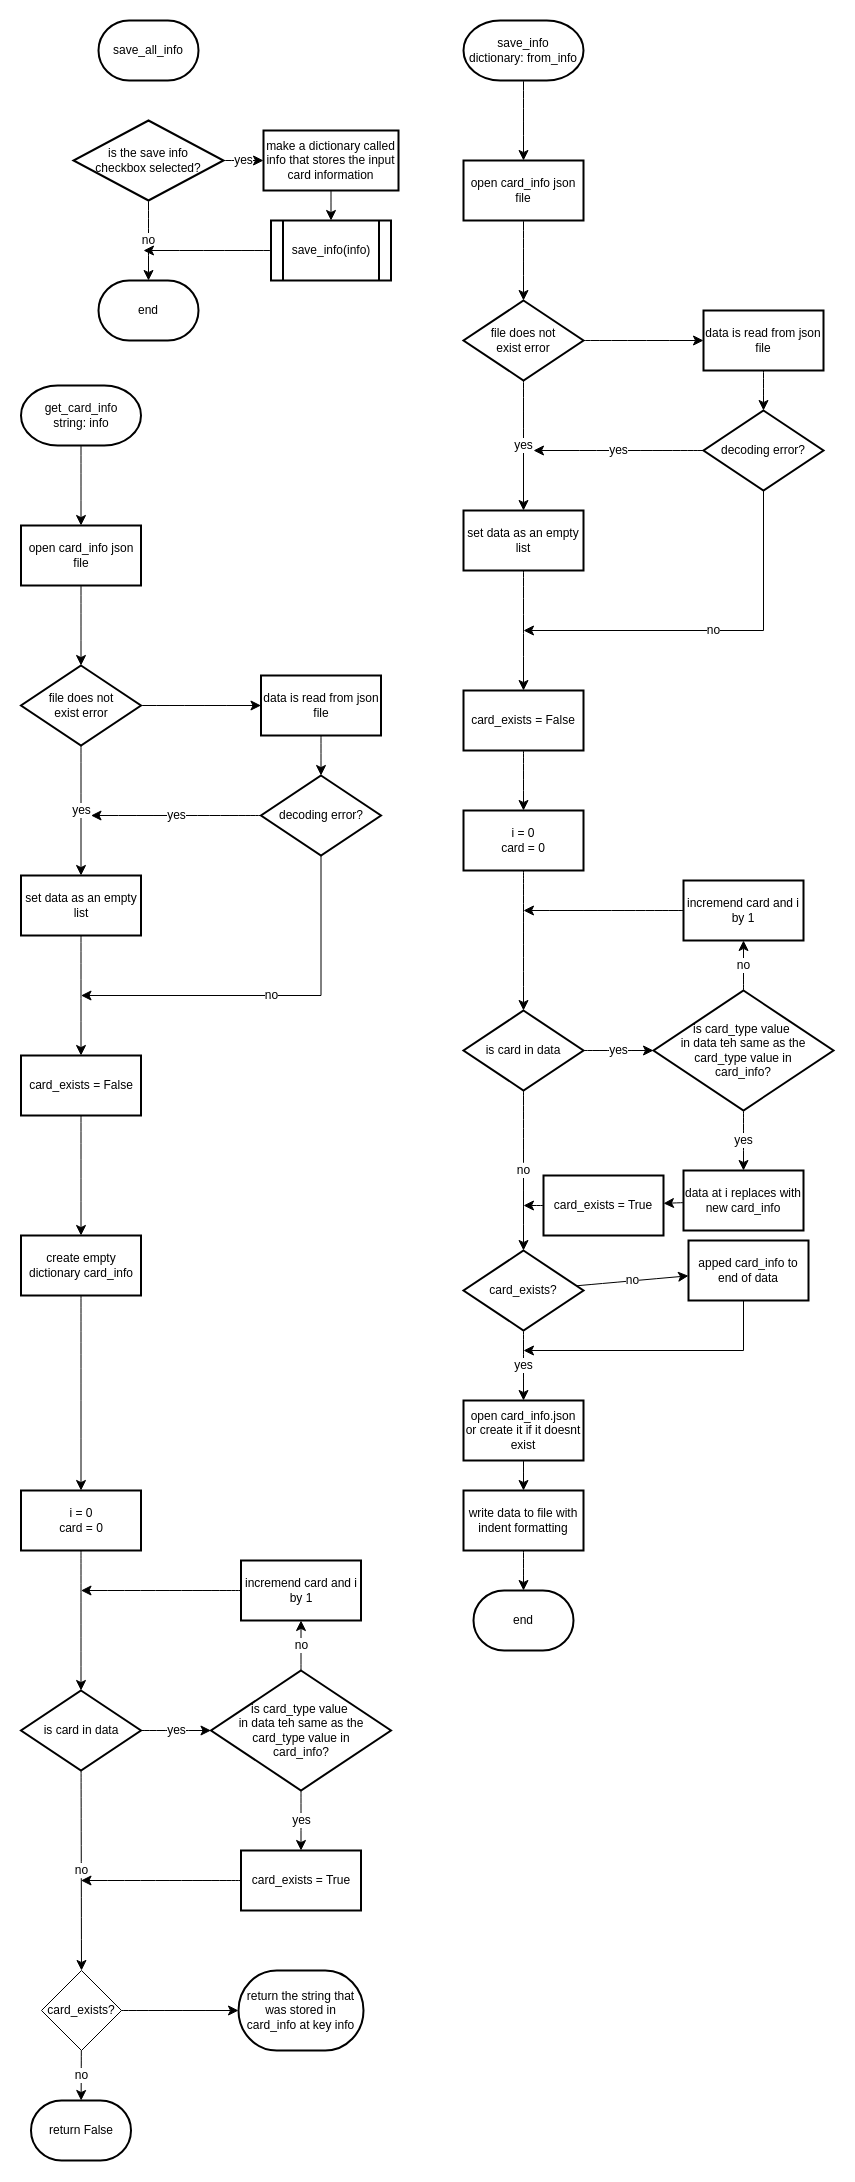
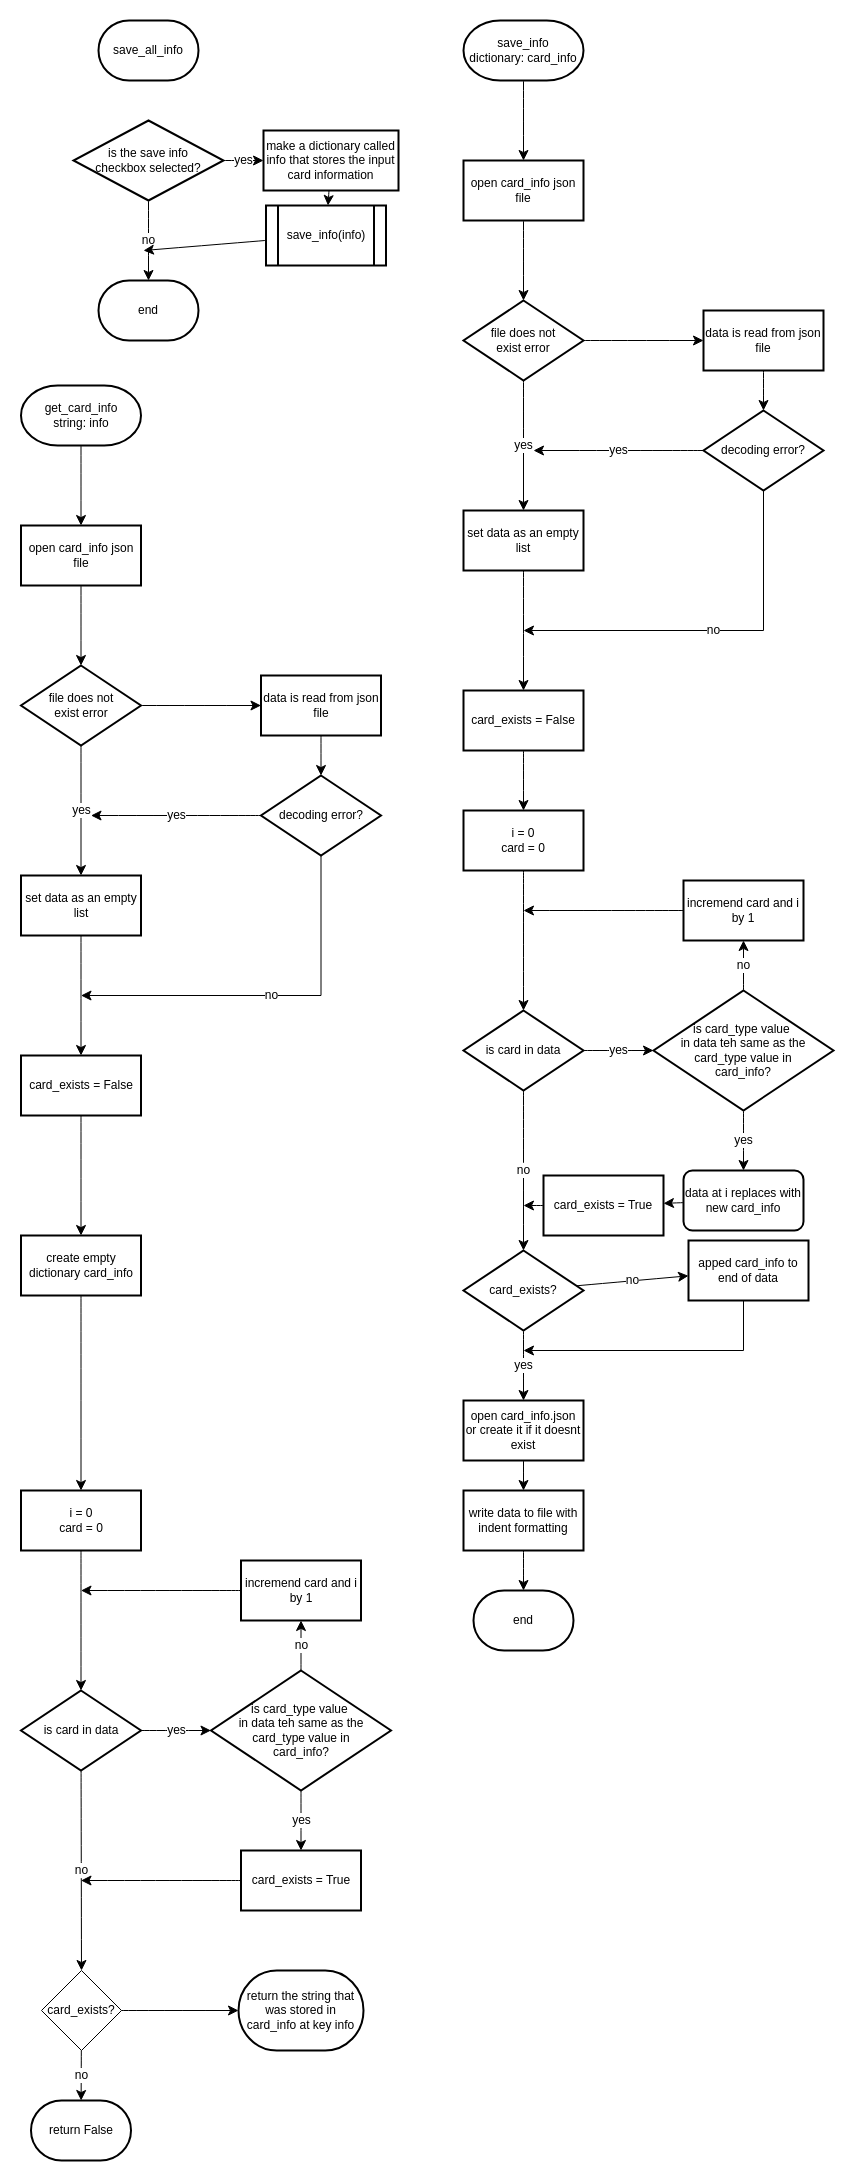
(524, 51) -> (524, 51)
(331, 251) -> (326, 236)
(744, 1201) -> (744, 1201)
